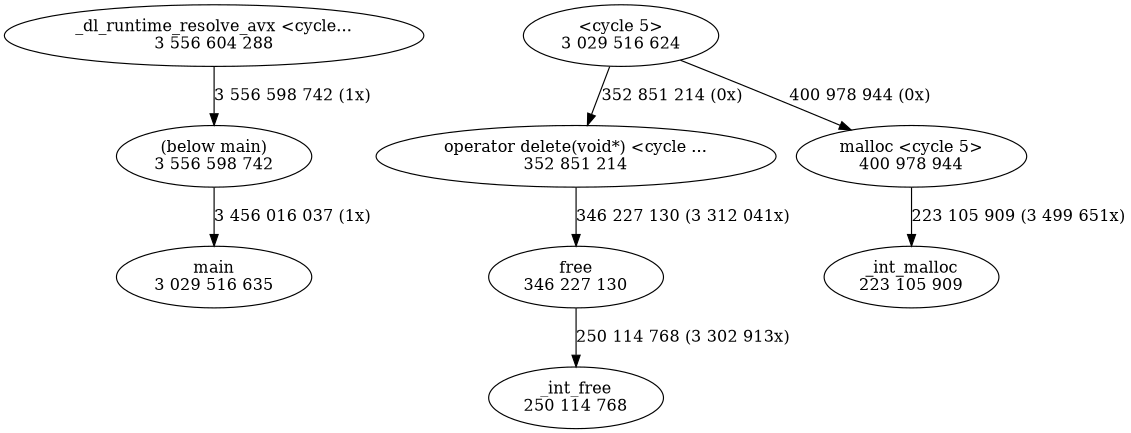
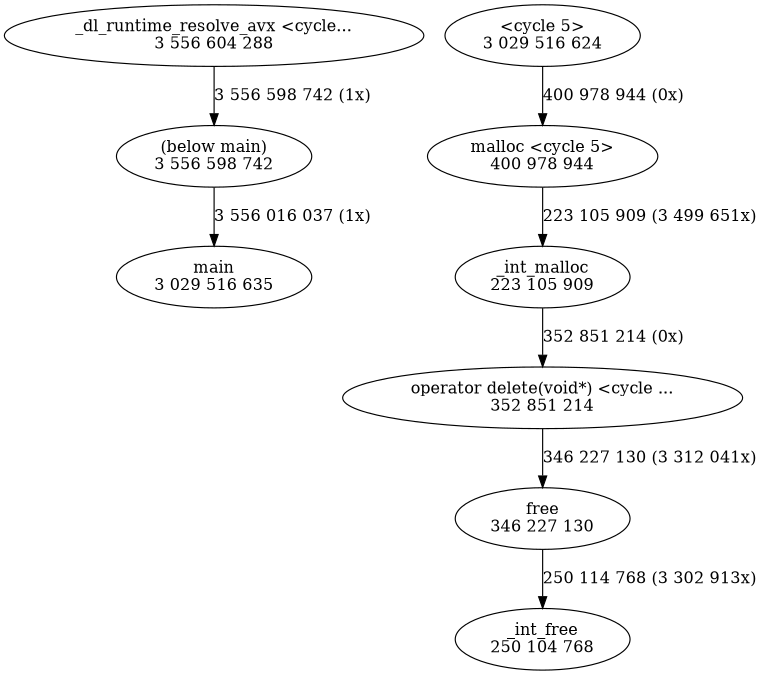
(601, 90) -> (543, 331)
(292, 217) -> (292, 217)
(576, 398) -> (543, 639)
